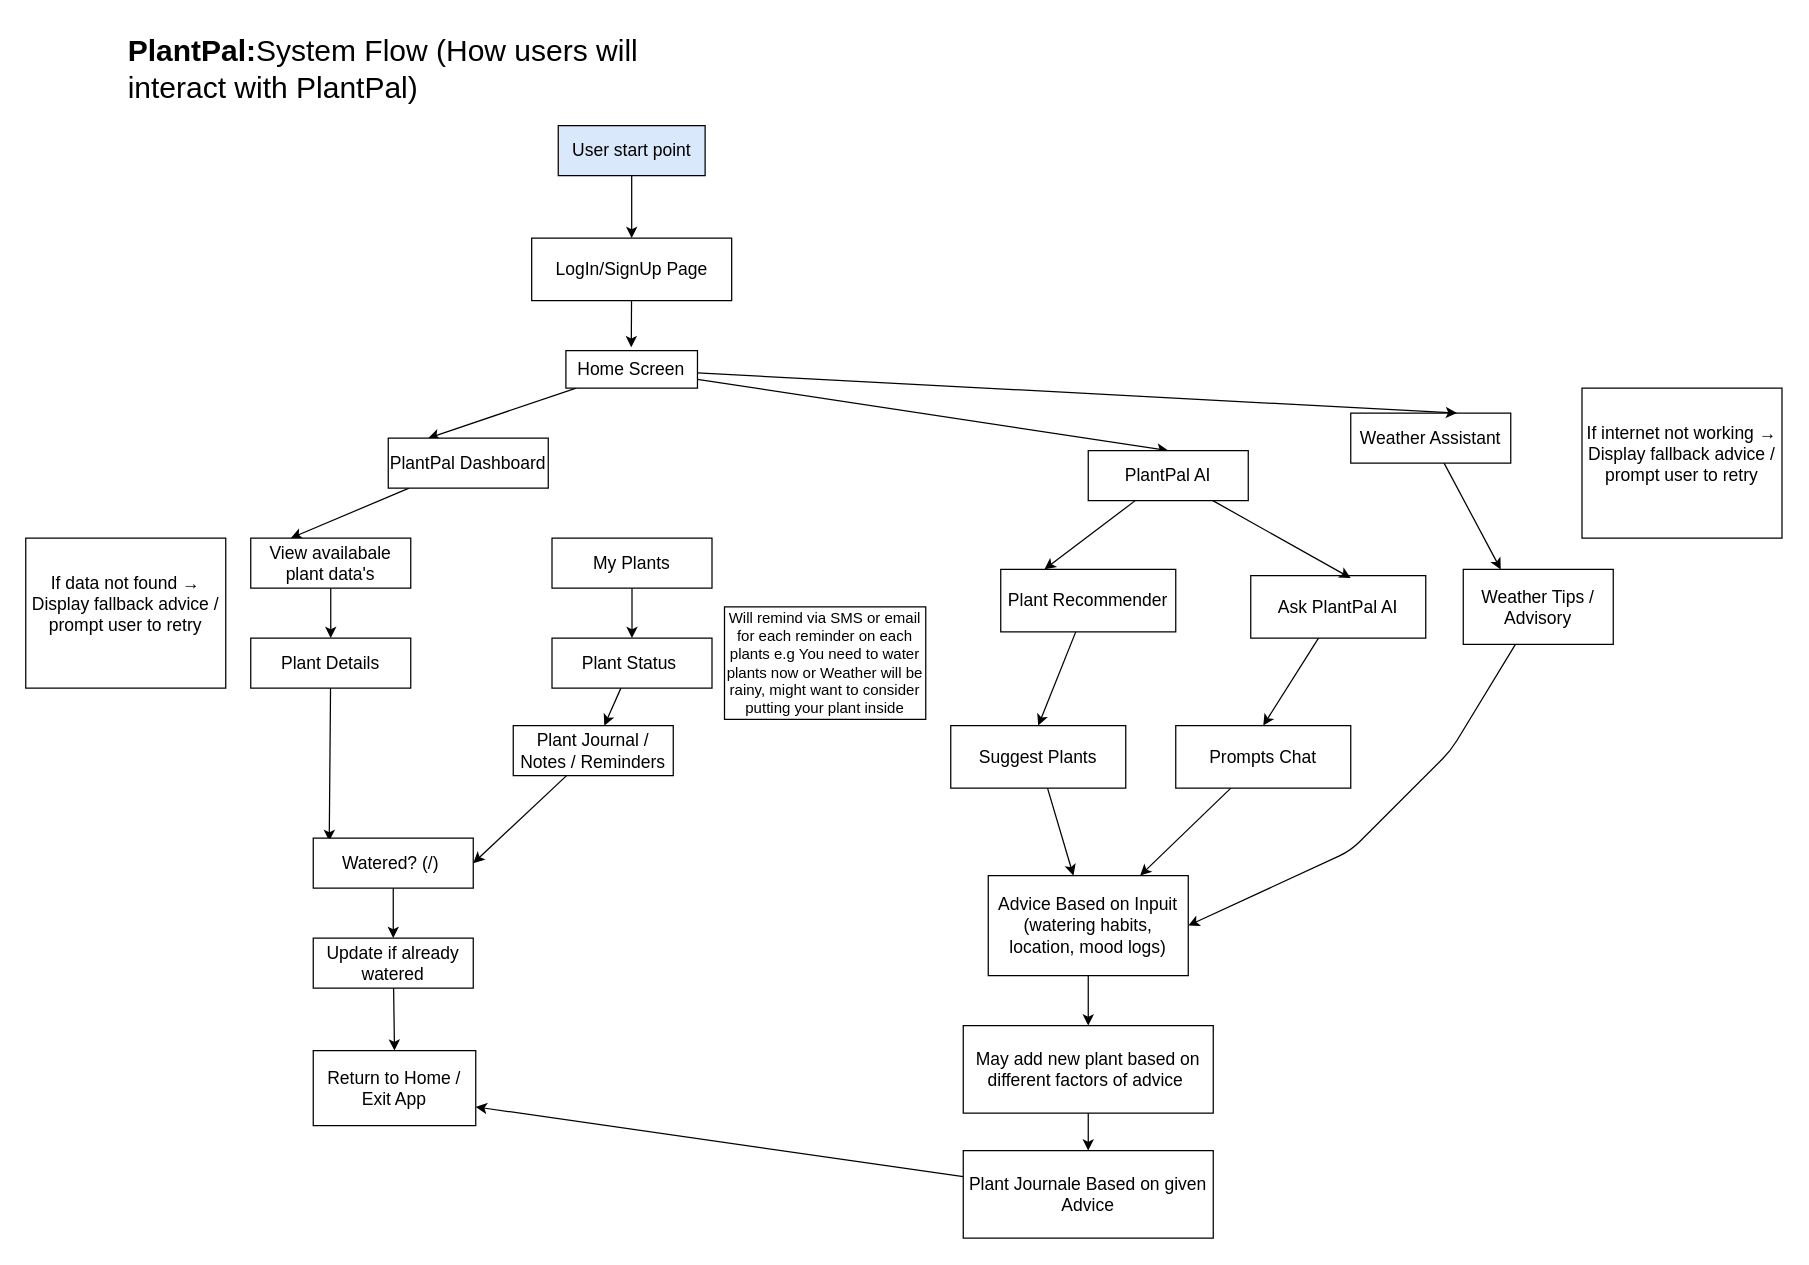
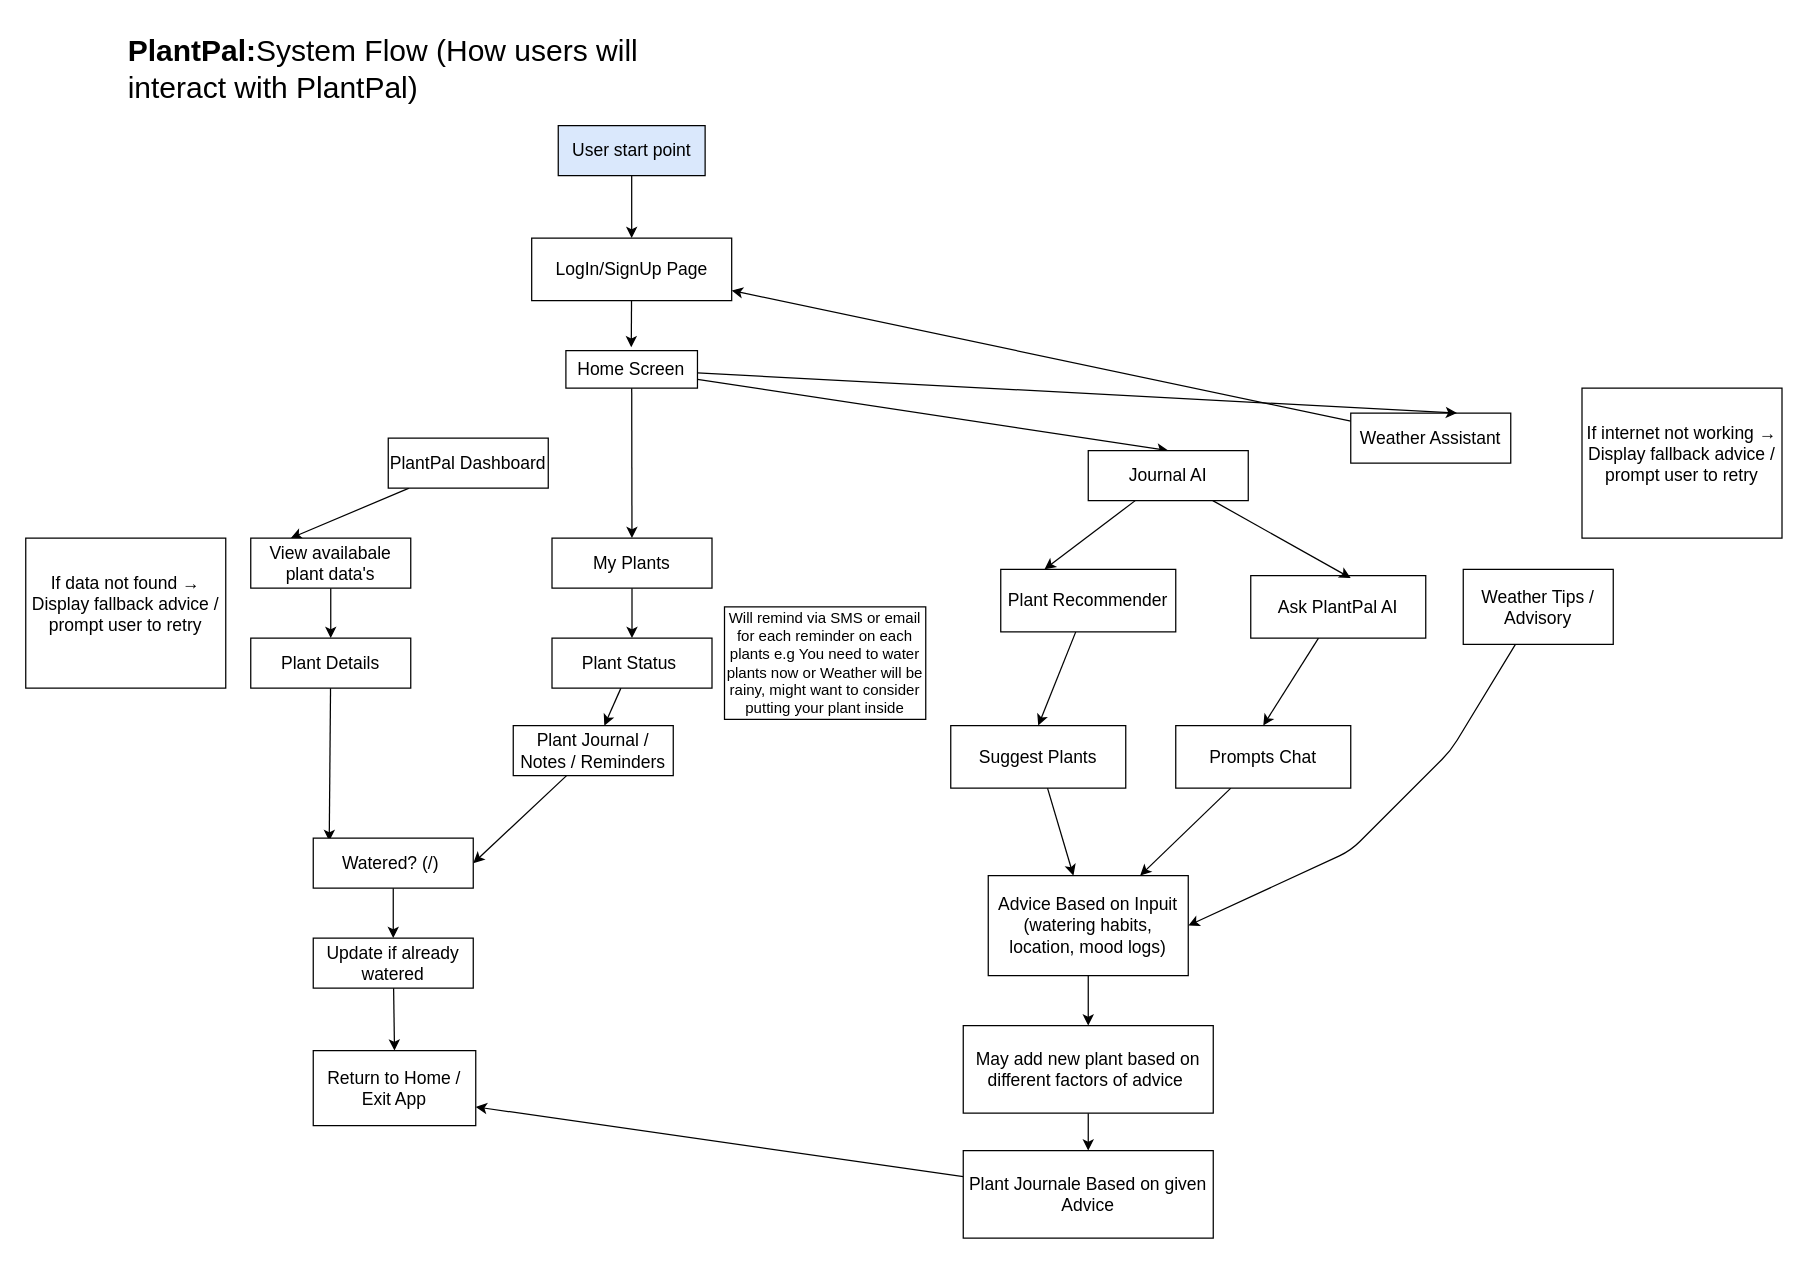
(506, 412) -> (632, 459)
(1168, 476) -> (1168, 476)
(1470, 513) -> (996, 346)
